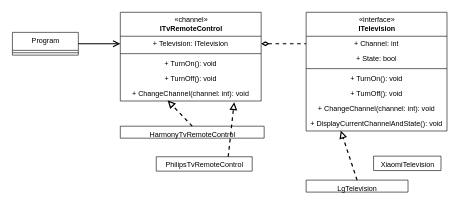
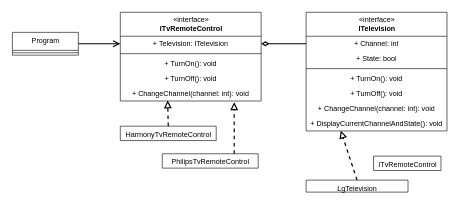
(191, 24) -> (191, 24)
(287, 44) -> (287, 44)
(192, 132) -> (168, 134)
(204, 164) -> (210, 161)
(408, 165) -> (408, 165)
